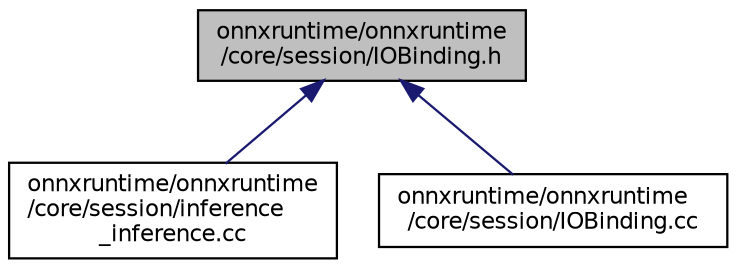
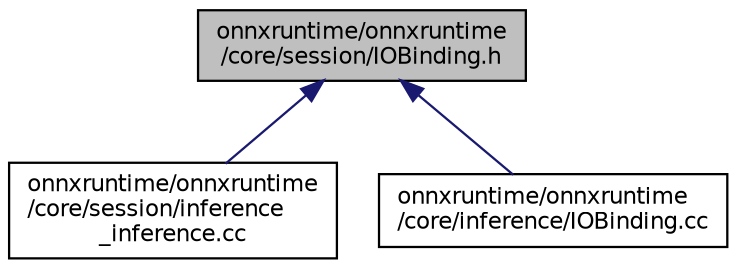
(553, 211) -> (553, 211)
